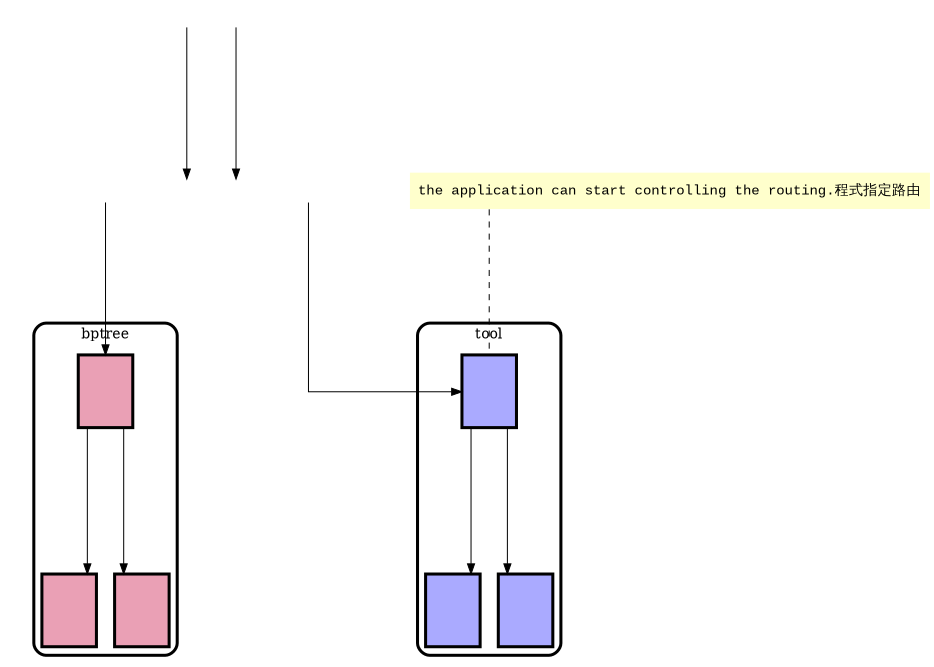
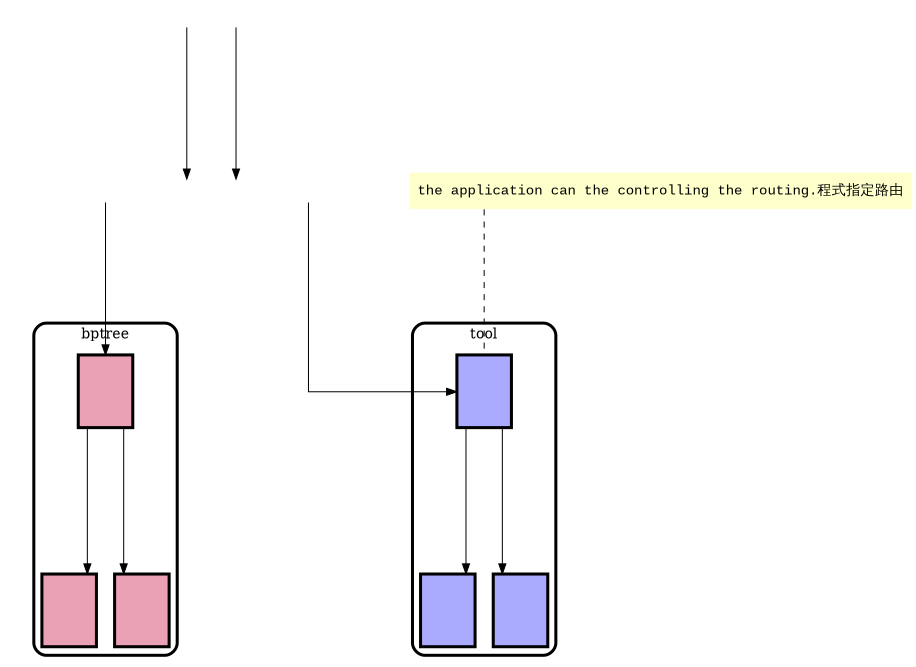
(670, 191) -> (661, 191)
